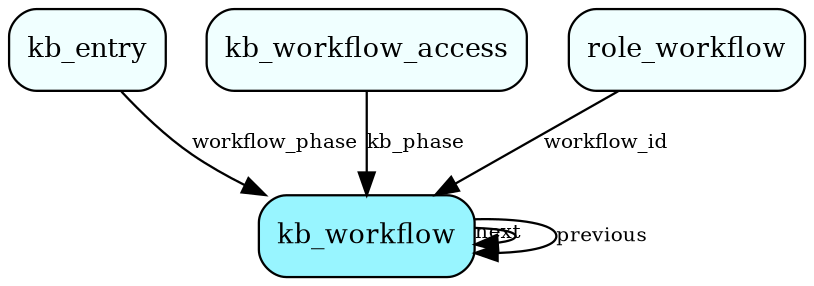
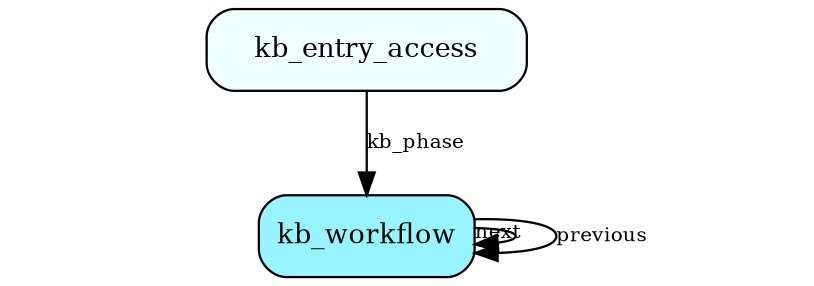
(87, 50) -> none
(367, 50) -> (367, 50)
(687, 50) -> none
